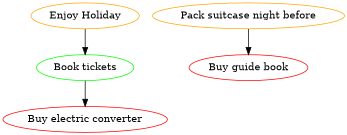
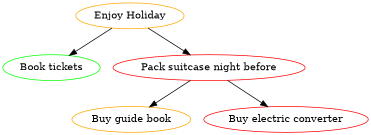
(248, 16) -> (209, 68)
none -> (166, 40)
(248, 68) -> (131, 119)
(85, 90) -> (245, 92)
